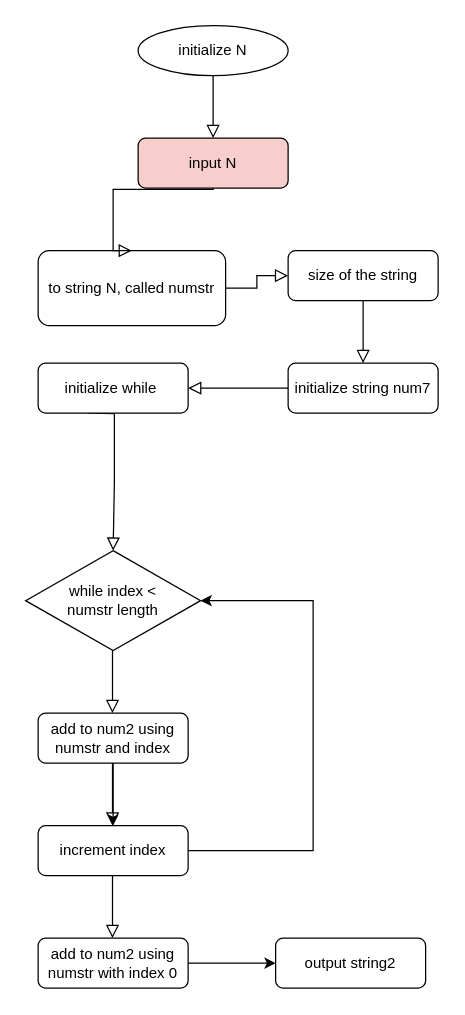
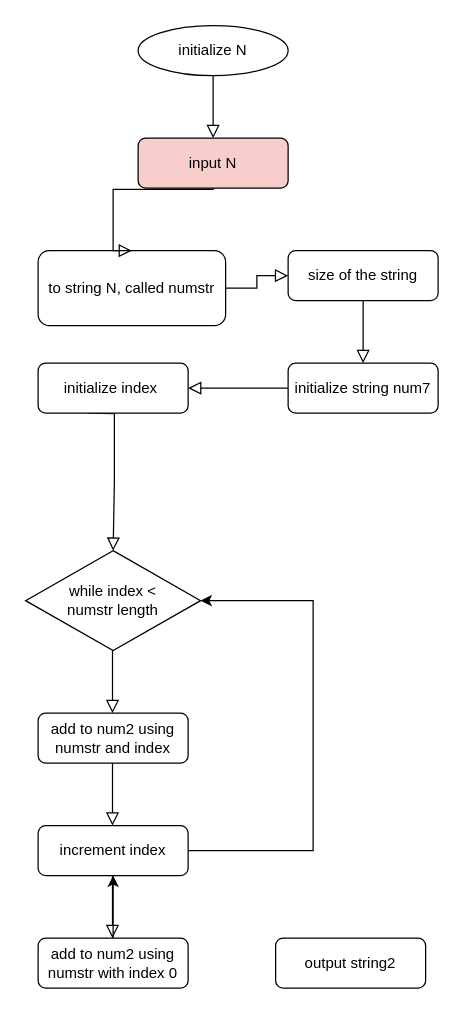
(113, 388) -> (113, 388)
(113, 815) -> none
(227, 963) -> (113, 932)
